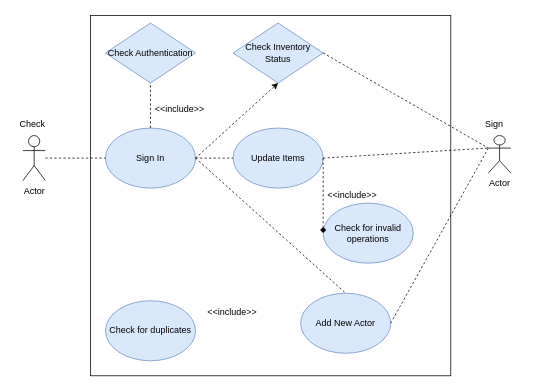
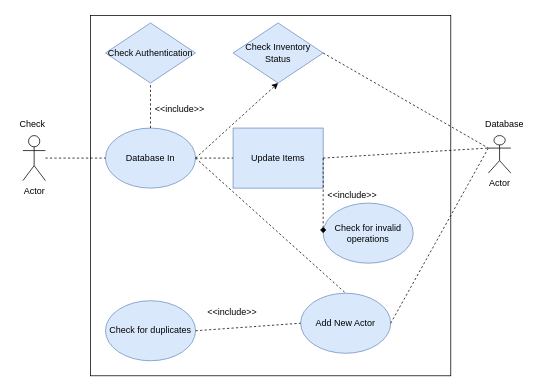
(494, 124) -> (505, 124)
(150, 158) -> (150, 158)
(278, 158) -> (278, 158)
none -> (247, 327)
